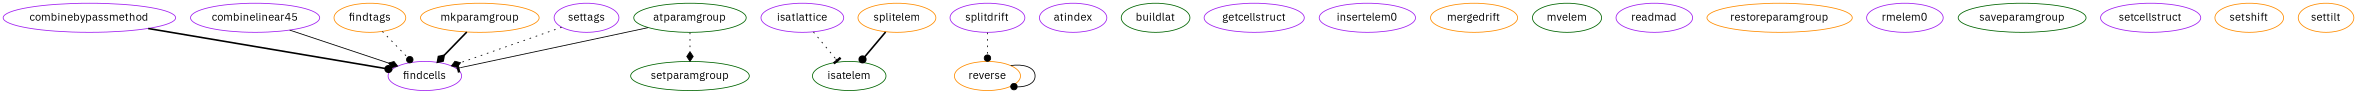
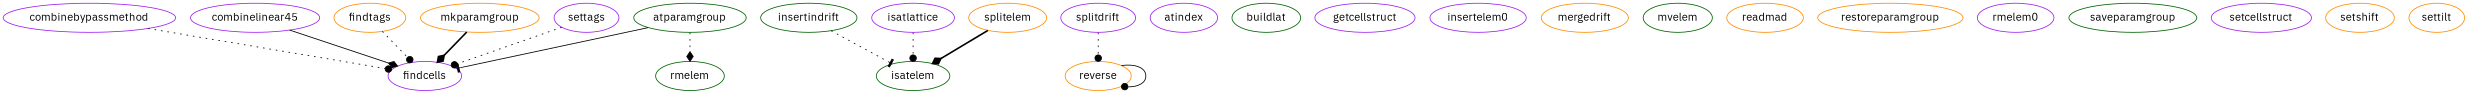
none -> (809, 18)
(1654, 18) -> (1765, 18)
(875, 44) -> (964, 44)
(511, 45) -> (510, 45)
(824, 45) -> (913, 44)
(267, 48) -> (267, 48)
(690, 76) -> (690, 76)
